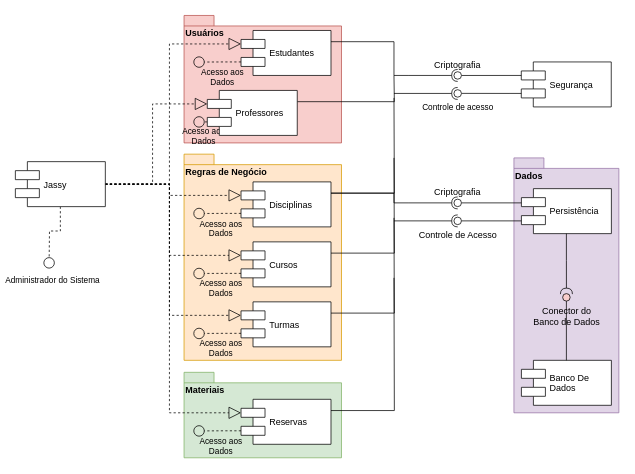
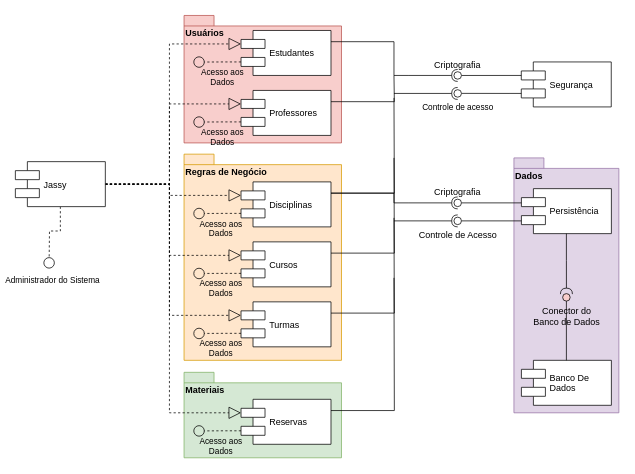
(252, 113) -> (286, 113)
